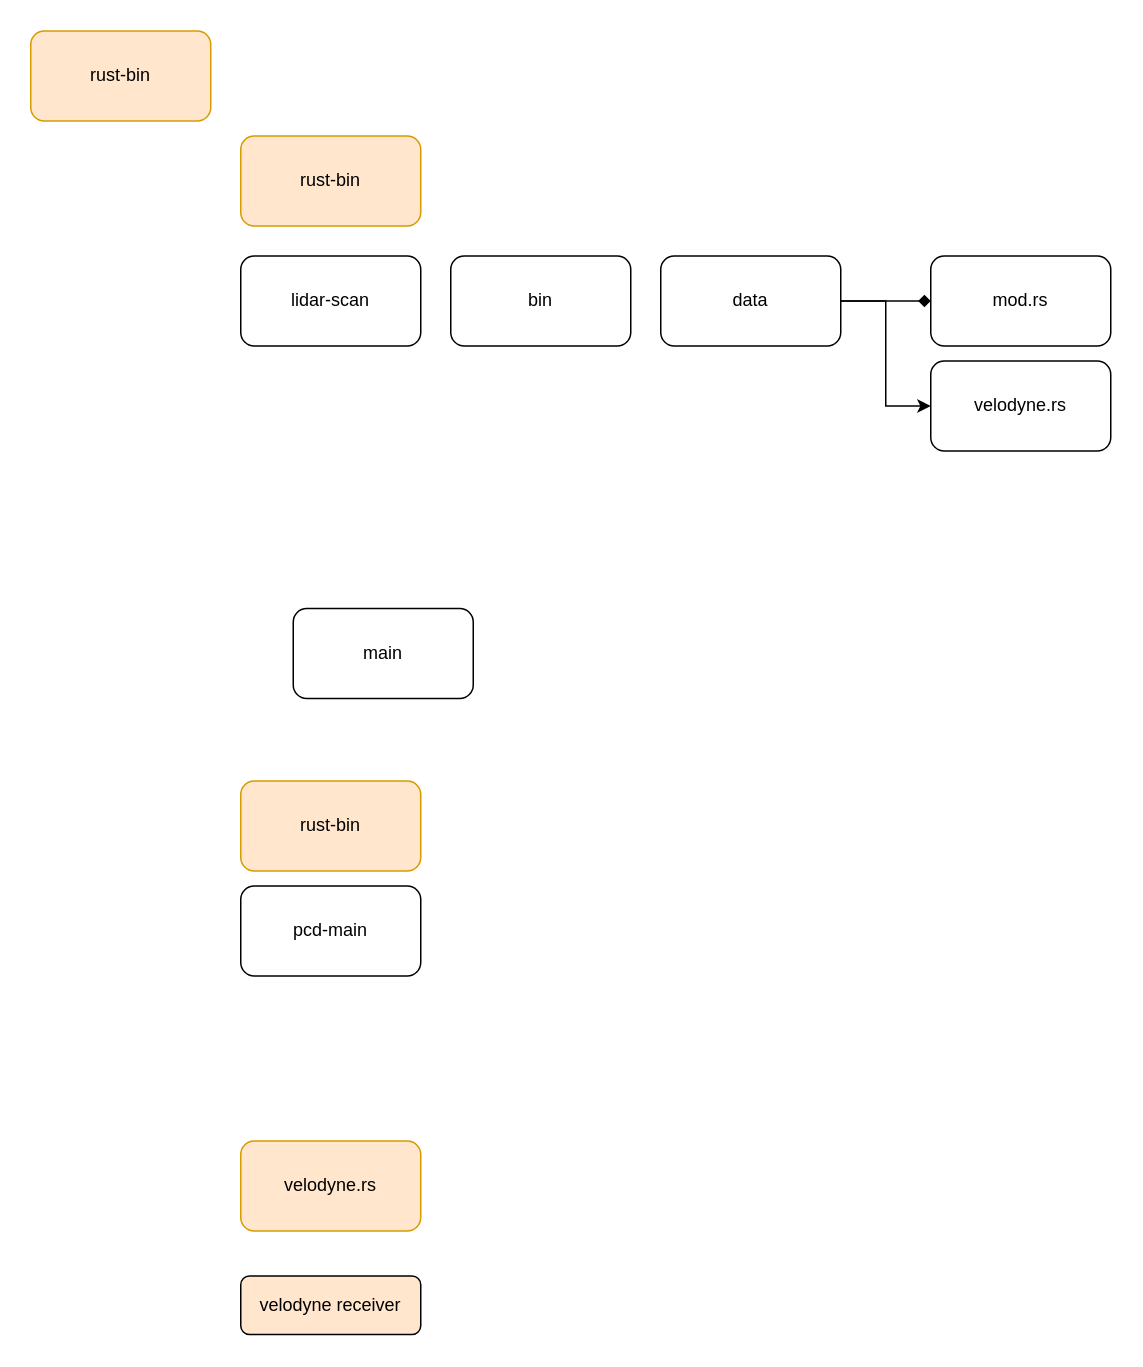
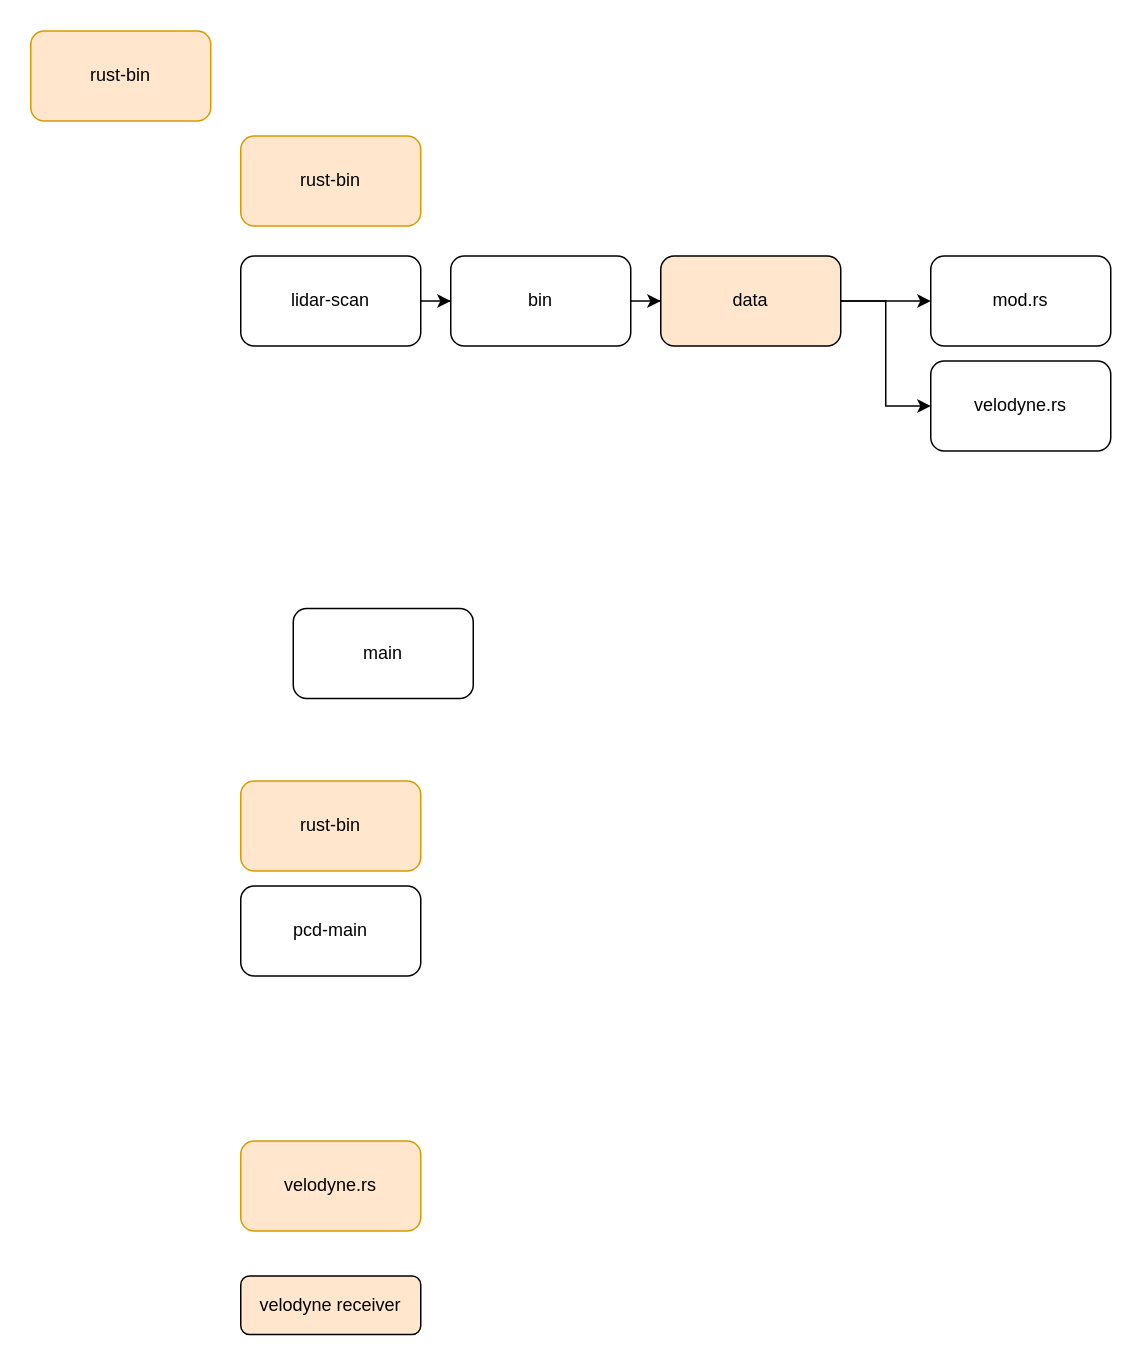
none -> (441, 301)
none -> (651, 301)
(751, 301) -> (751, 301)
(918, 301) -> (919, 301)
